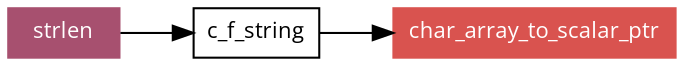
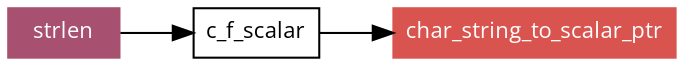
(256, 33) -> (256, 33)
(534, 33) -> (534, 33)
